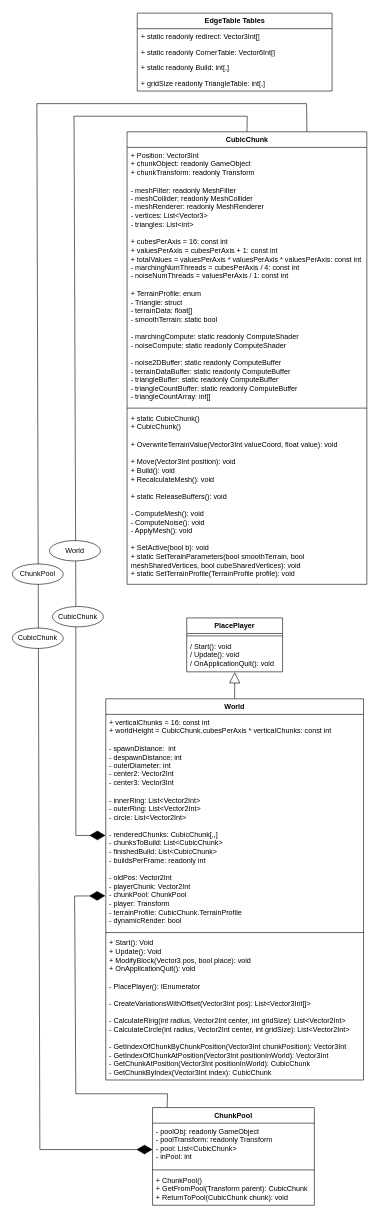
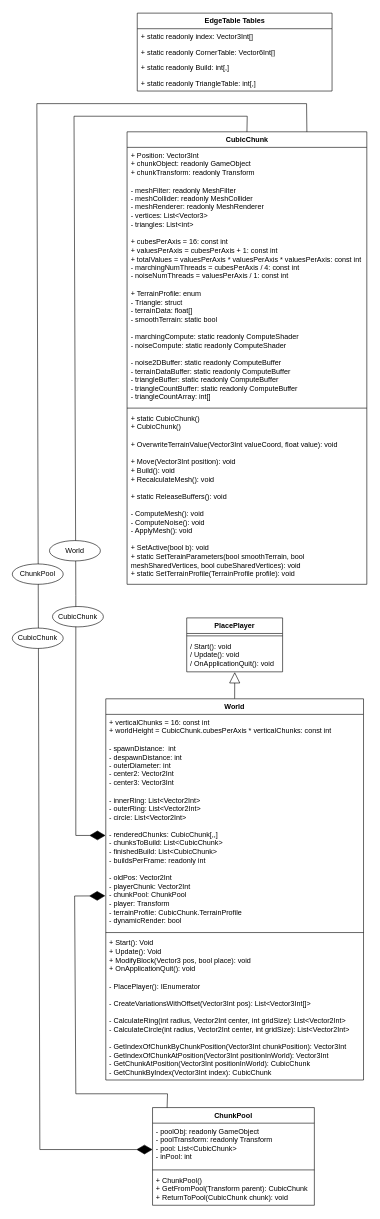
(214, 36) -> (208, 36)
(212, 83) -> (209, 83)
